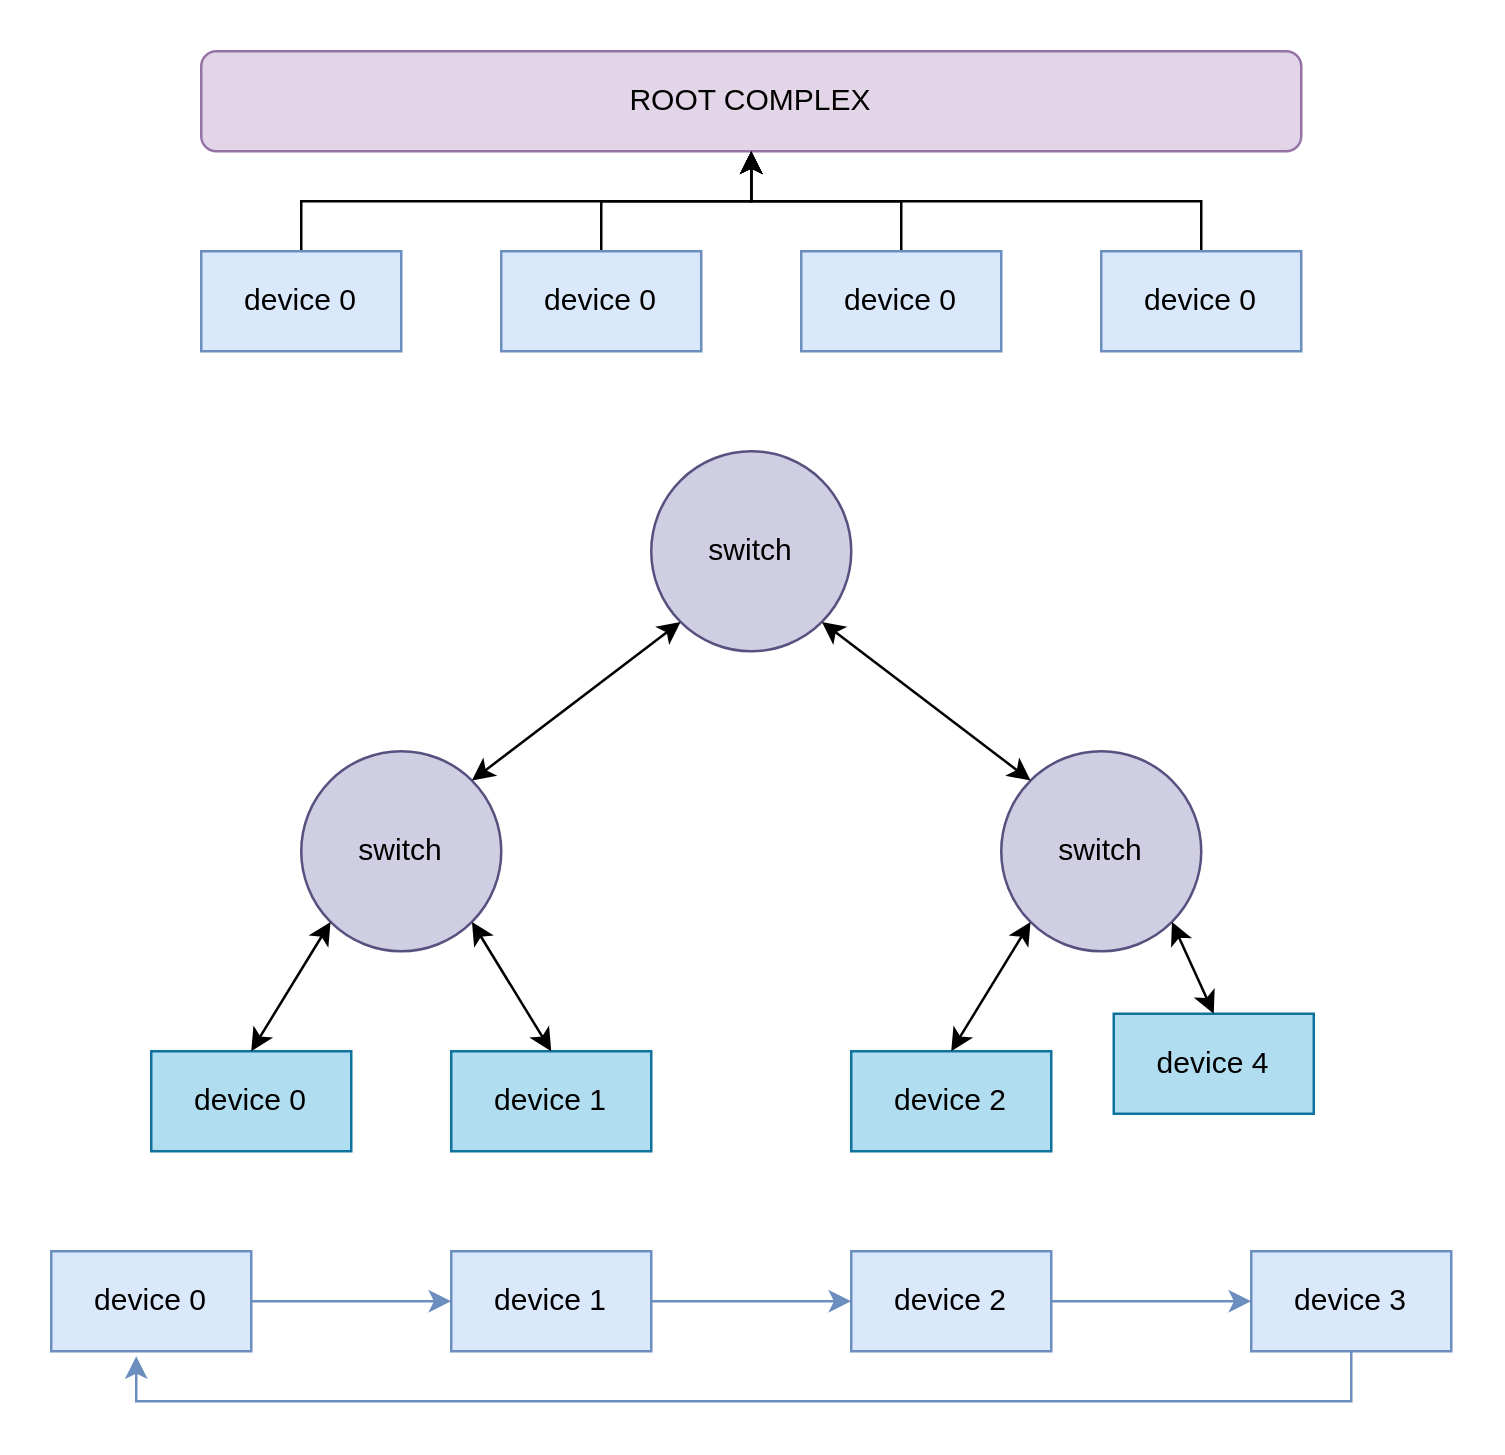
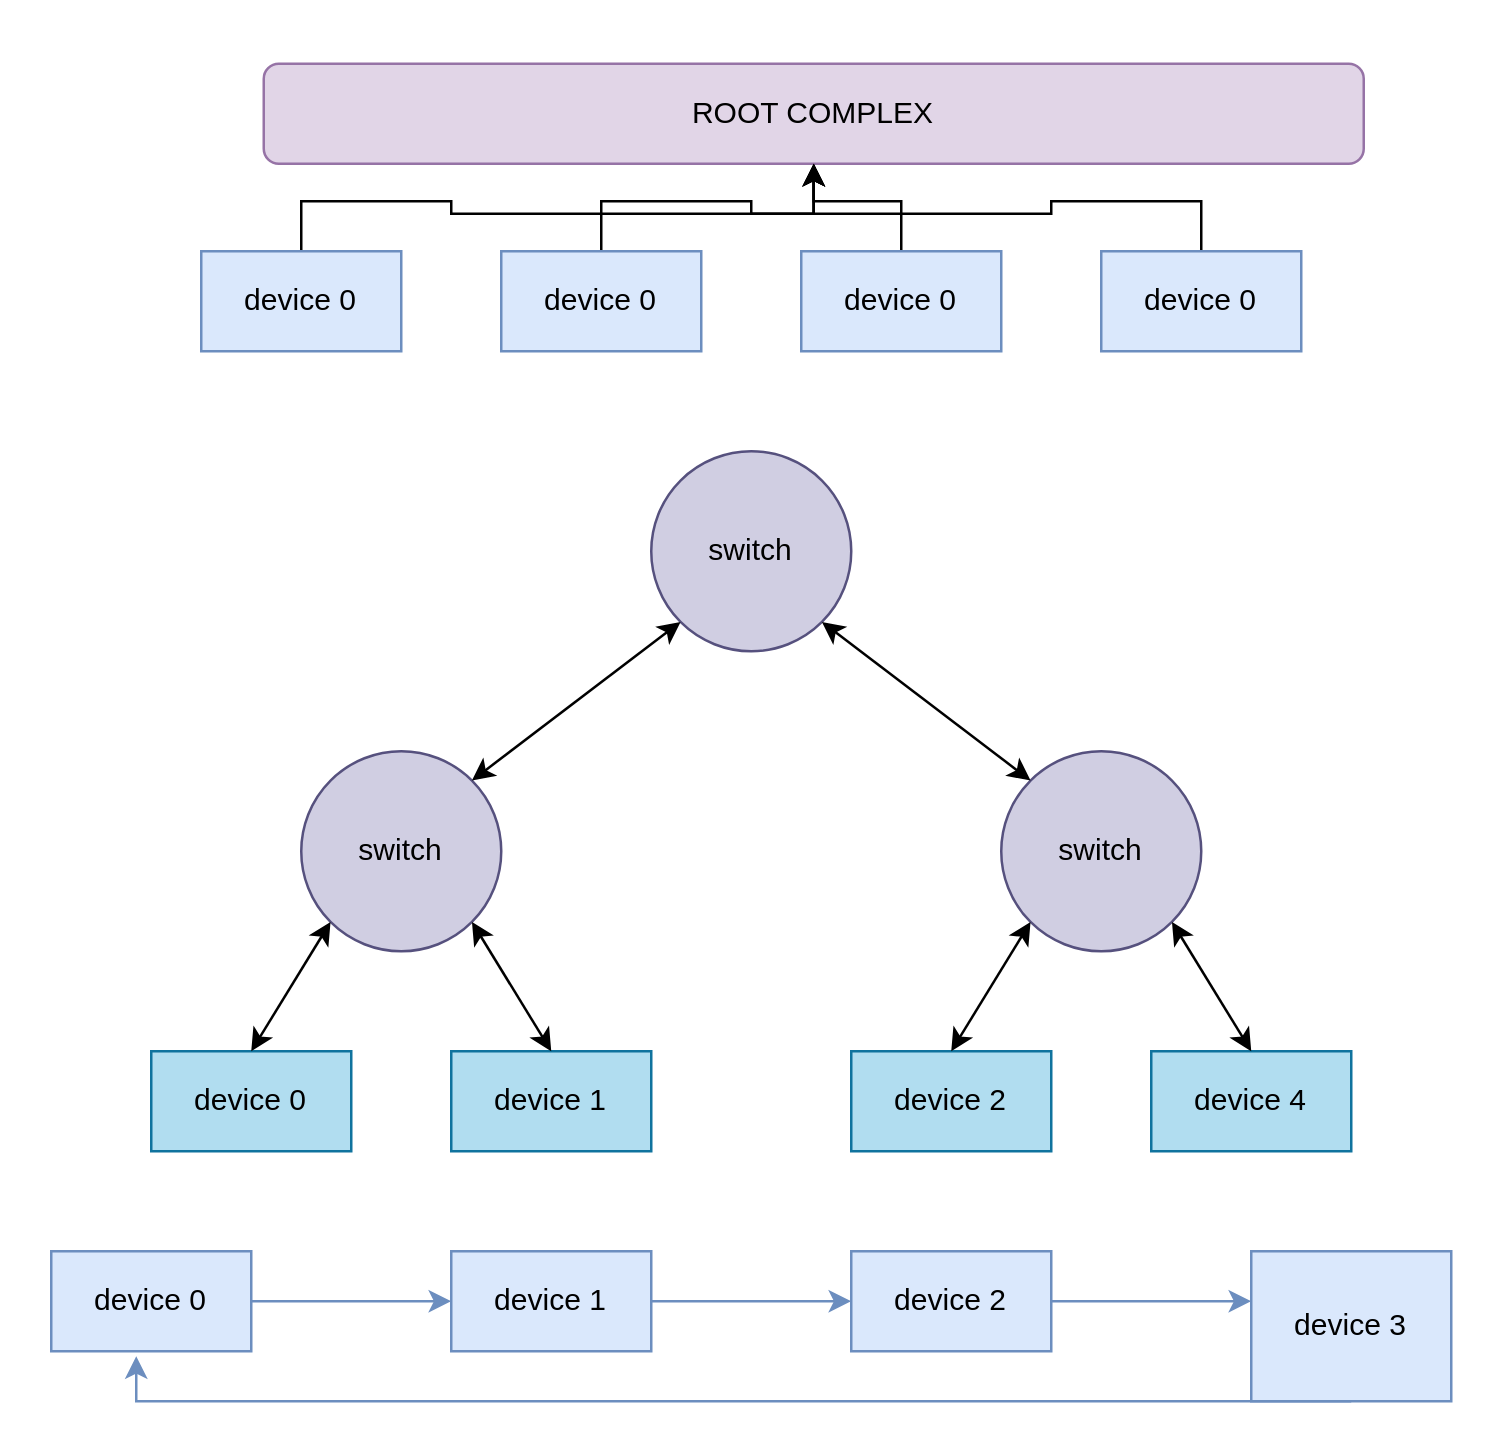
(751, 101) -> (814, 114)
(1214, 1064) -> (1251, 1101)
(1351, 1301) -> (1351, 1326)
